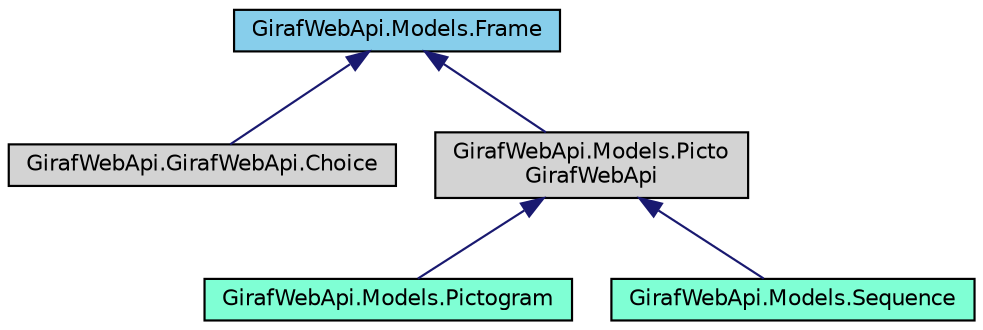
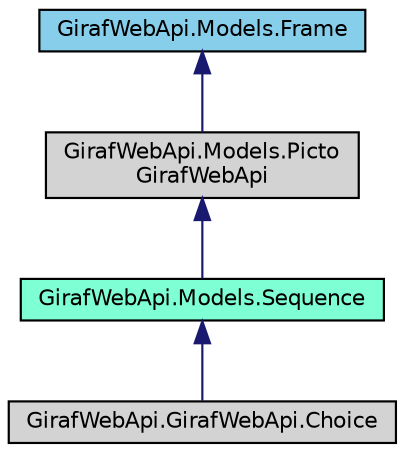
(290, 104) -> (202, 372)
(388, 300) -> none
